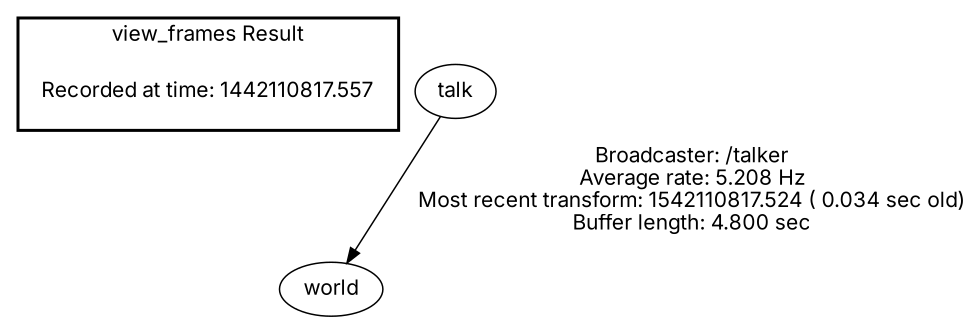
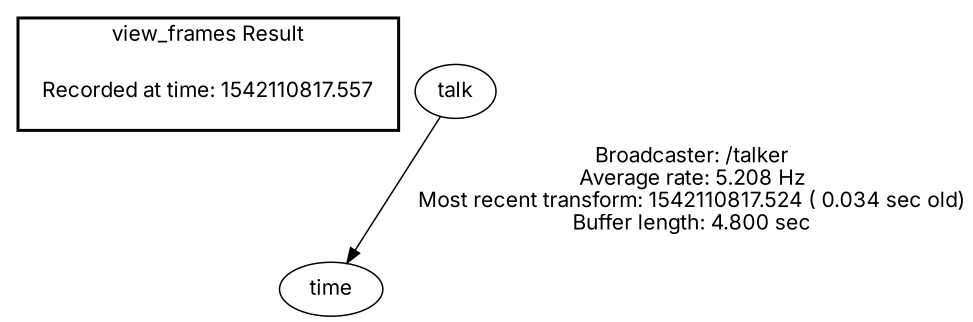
(208, 91) -> (208, 91)
(331, 289) -> (331, 289)
